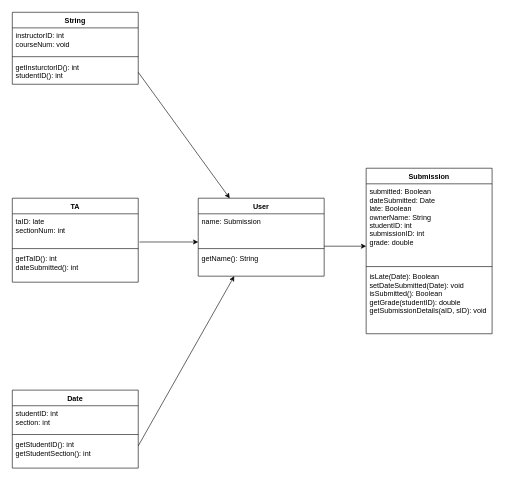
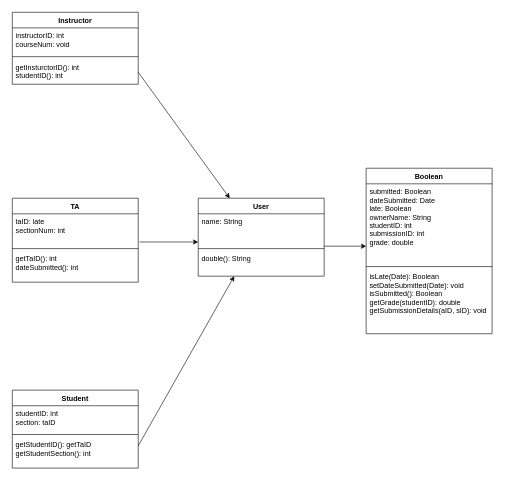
(75, 20) -> (75, 20)
(429, 176) -> (429, 176)
(230, 222) -> (223, 222)
(233, 259) -> (230, 259)
(75, 398) -> (75, 398)
(41, 414) -> (41, 414)
(51, 445) -> (60, 445)
